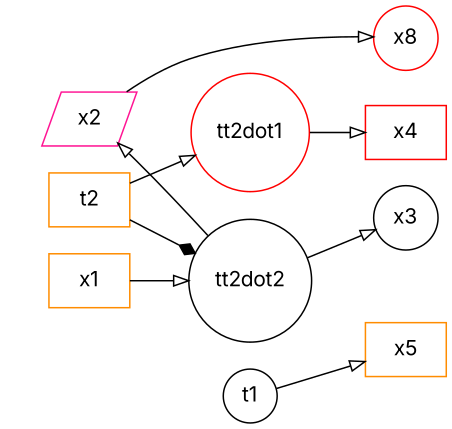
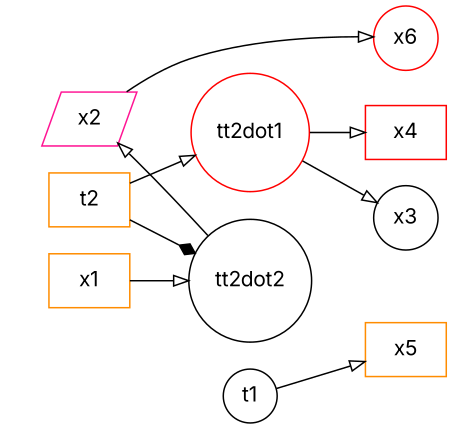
(406, 38) -> (406, 38)
(328, 249) -> (333, 178)
